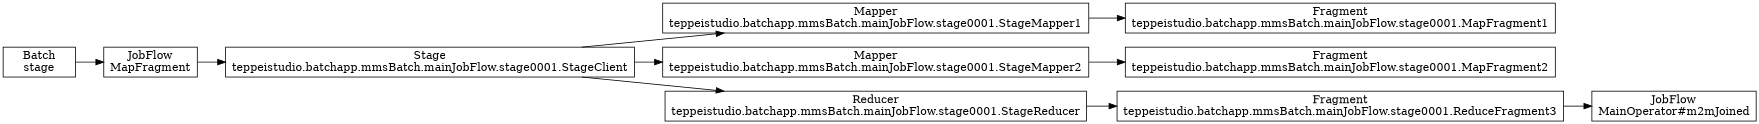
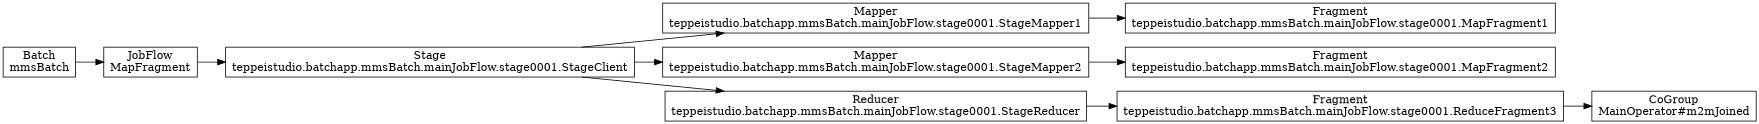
(39, 62) -> (39, 62)
(1674, 106) -> (1674, 106)
